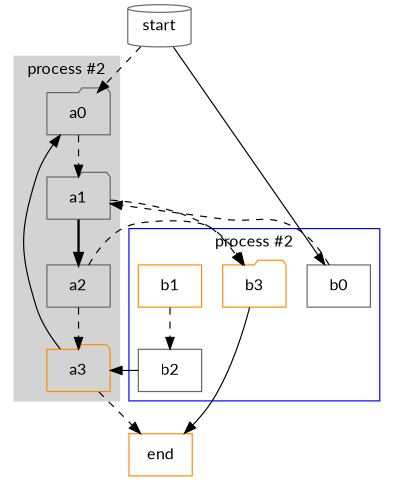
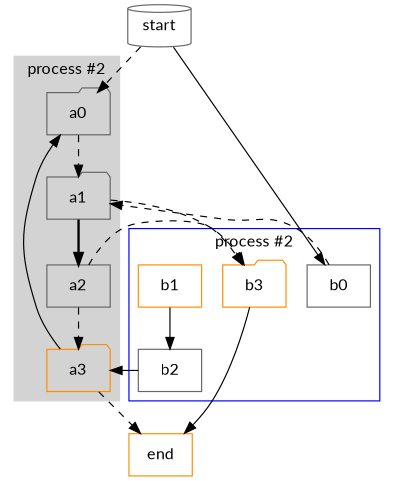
(170, 322) -> (170, 322)
